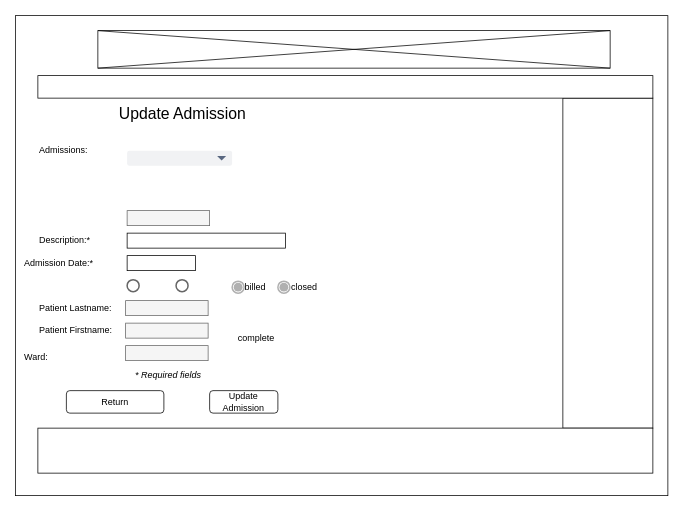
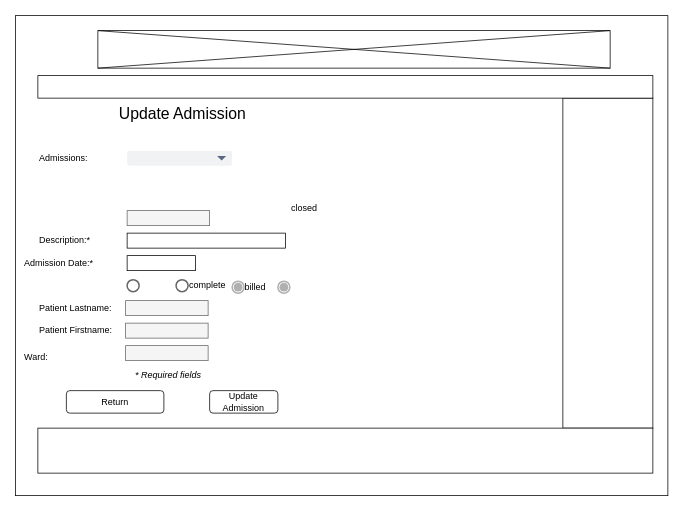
(75, 150) -> (75, 158)
(307, 287) -> (307, 208)
(254, 338) -> (205, 285)
